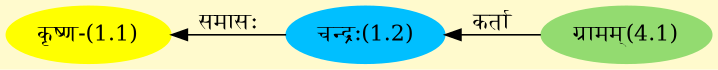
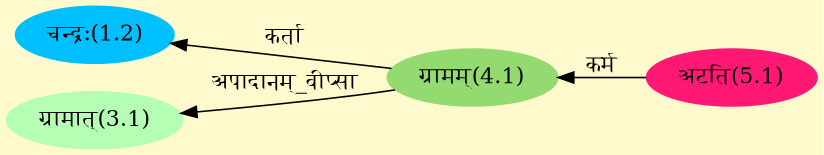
(89, 35) -> none
none -> (732, 78)
none -> (95, 120)
